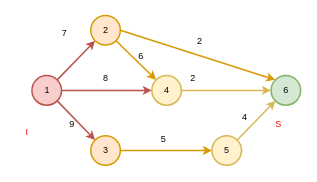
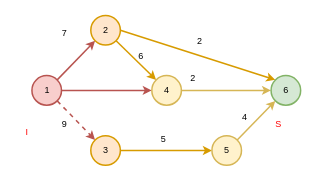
(105, 79) -> none
(74, 118) -> (74, 118)
(72, 124) -> (64, 124)
